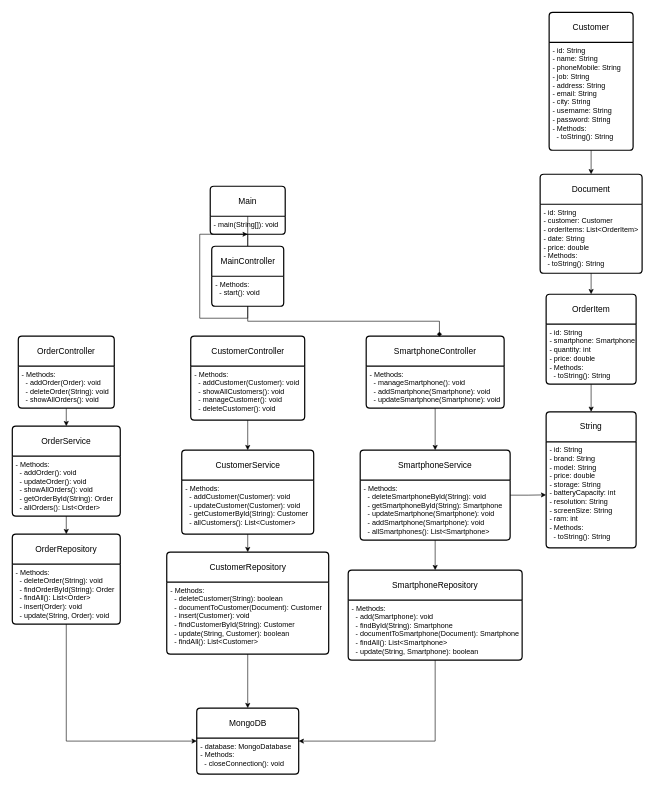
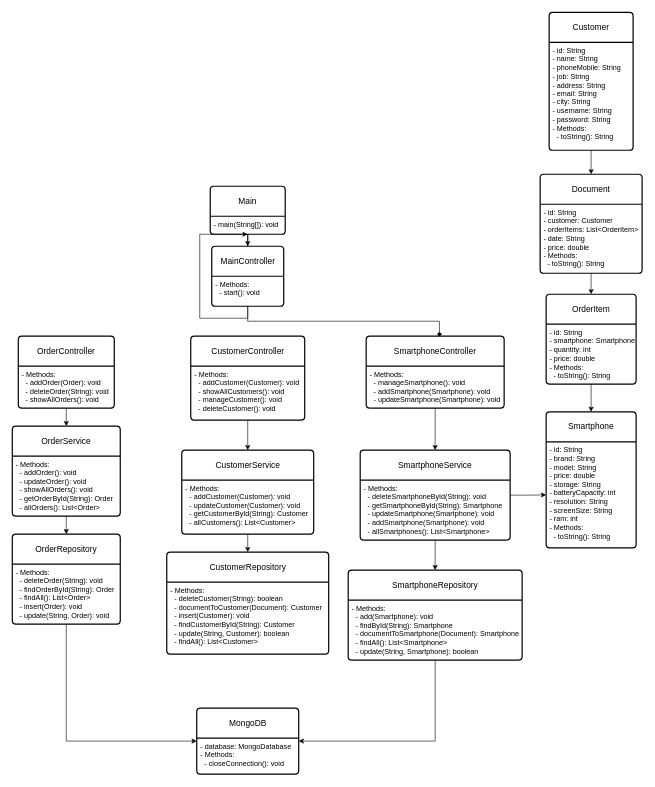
(248, 232) -> (248, 245)
(591, 427) -> (591, 427)
(248, 702) -> none
